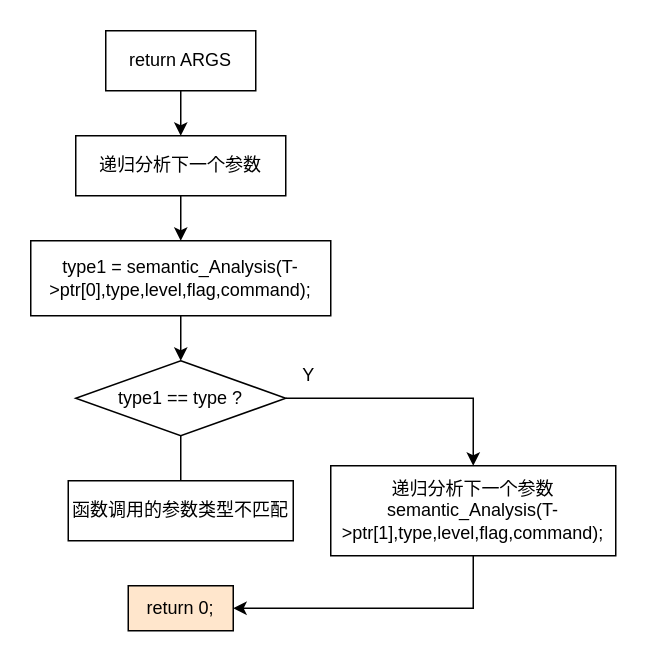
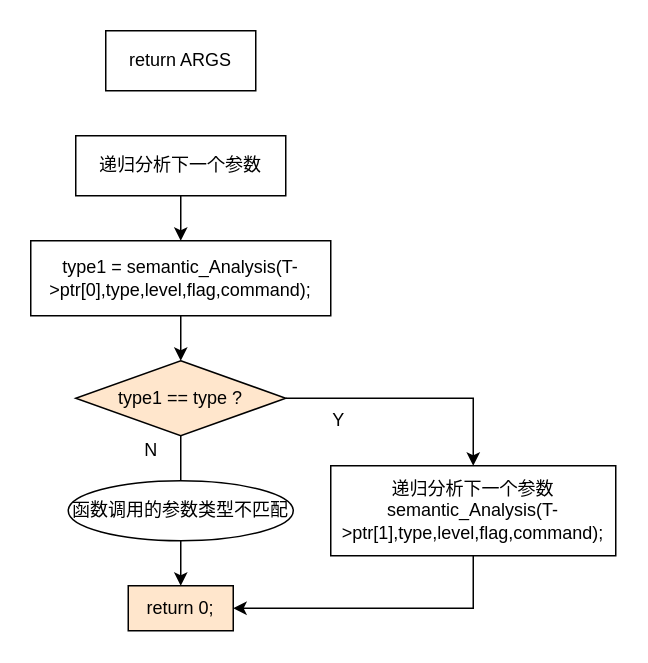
(181, 119) -> none
(308, 376) -> (338, 421)
(181, 398) -> (181, 398)
none -> (151, 451)
(181, 511) -> (181, 511)
none -> (181, 569)
